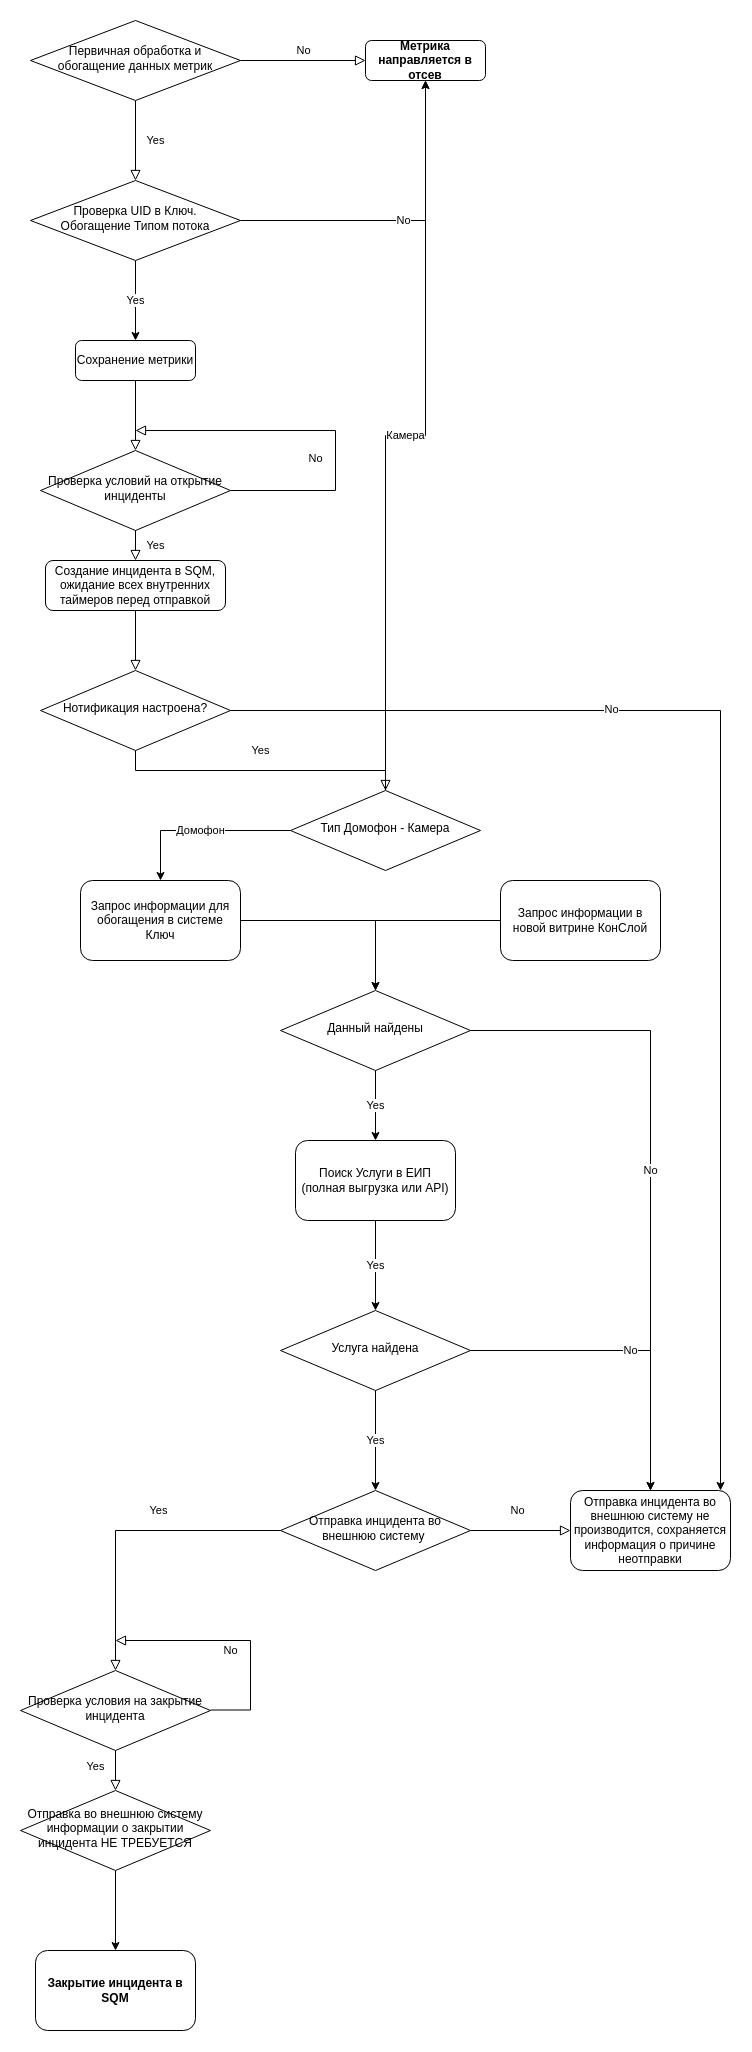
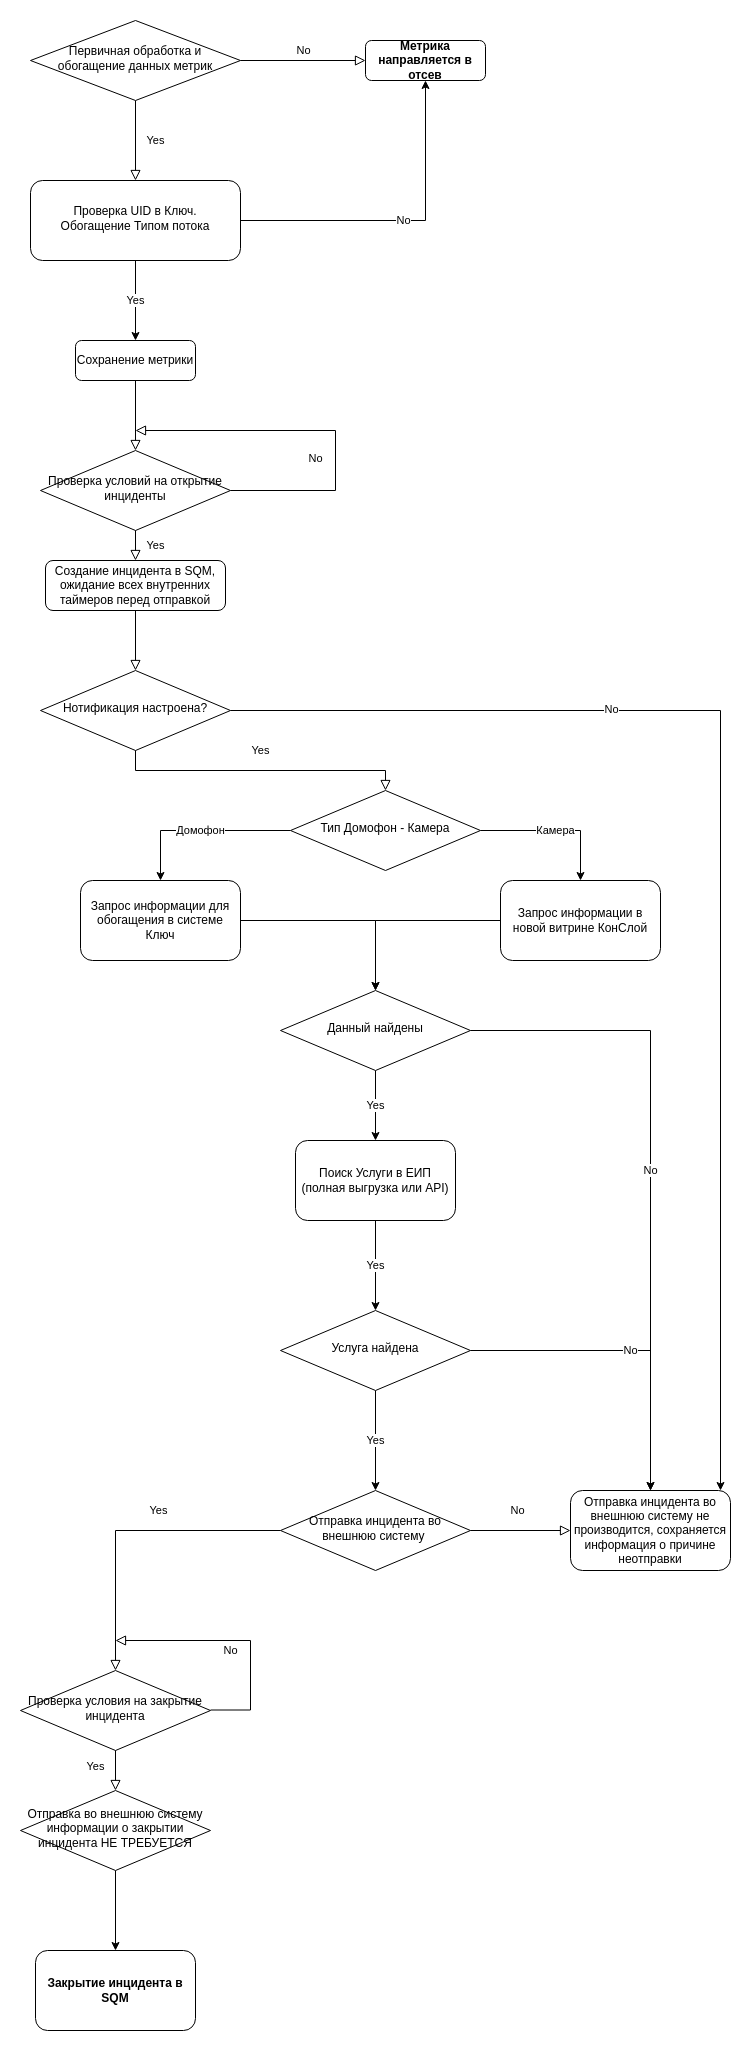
(136, 221) -> (136, 221)
(386, 476) -> (552, 831)
